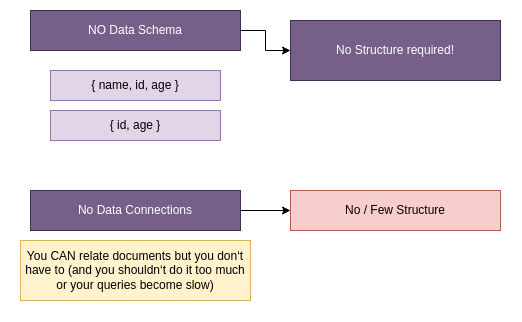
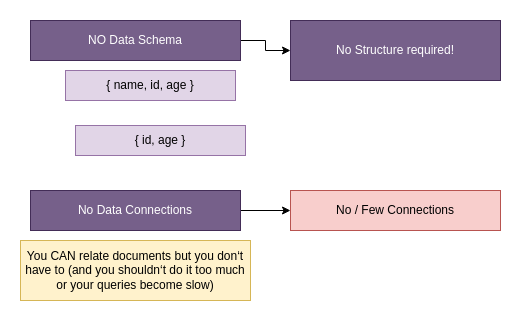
(136, 31) -> (136, 41)
(136, 86) -> (151, 86)
(136, 126) -> (161, 141)
(396, 211) -> (396, 211)
